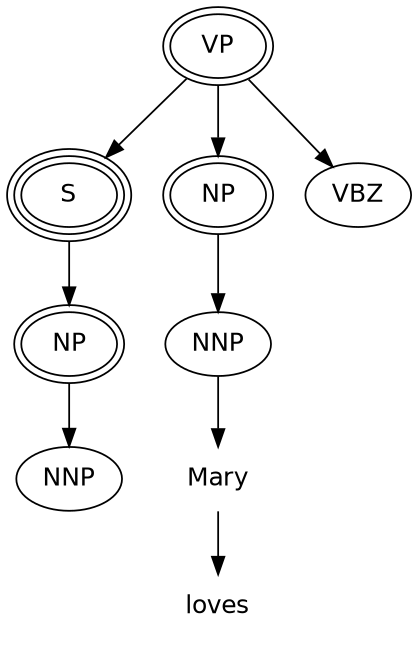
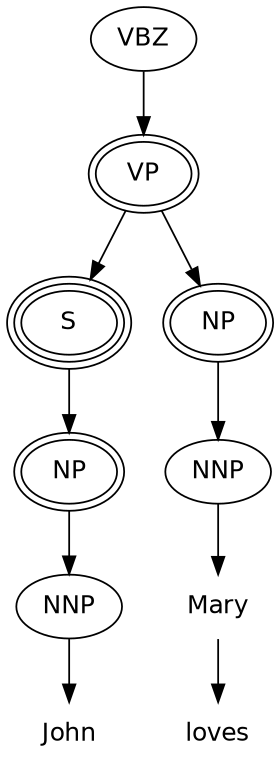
(284, 117) -> (144, 94)
none -> (69, 734)
